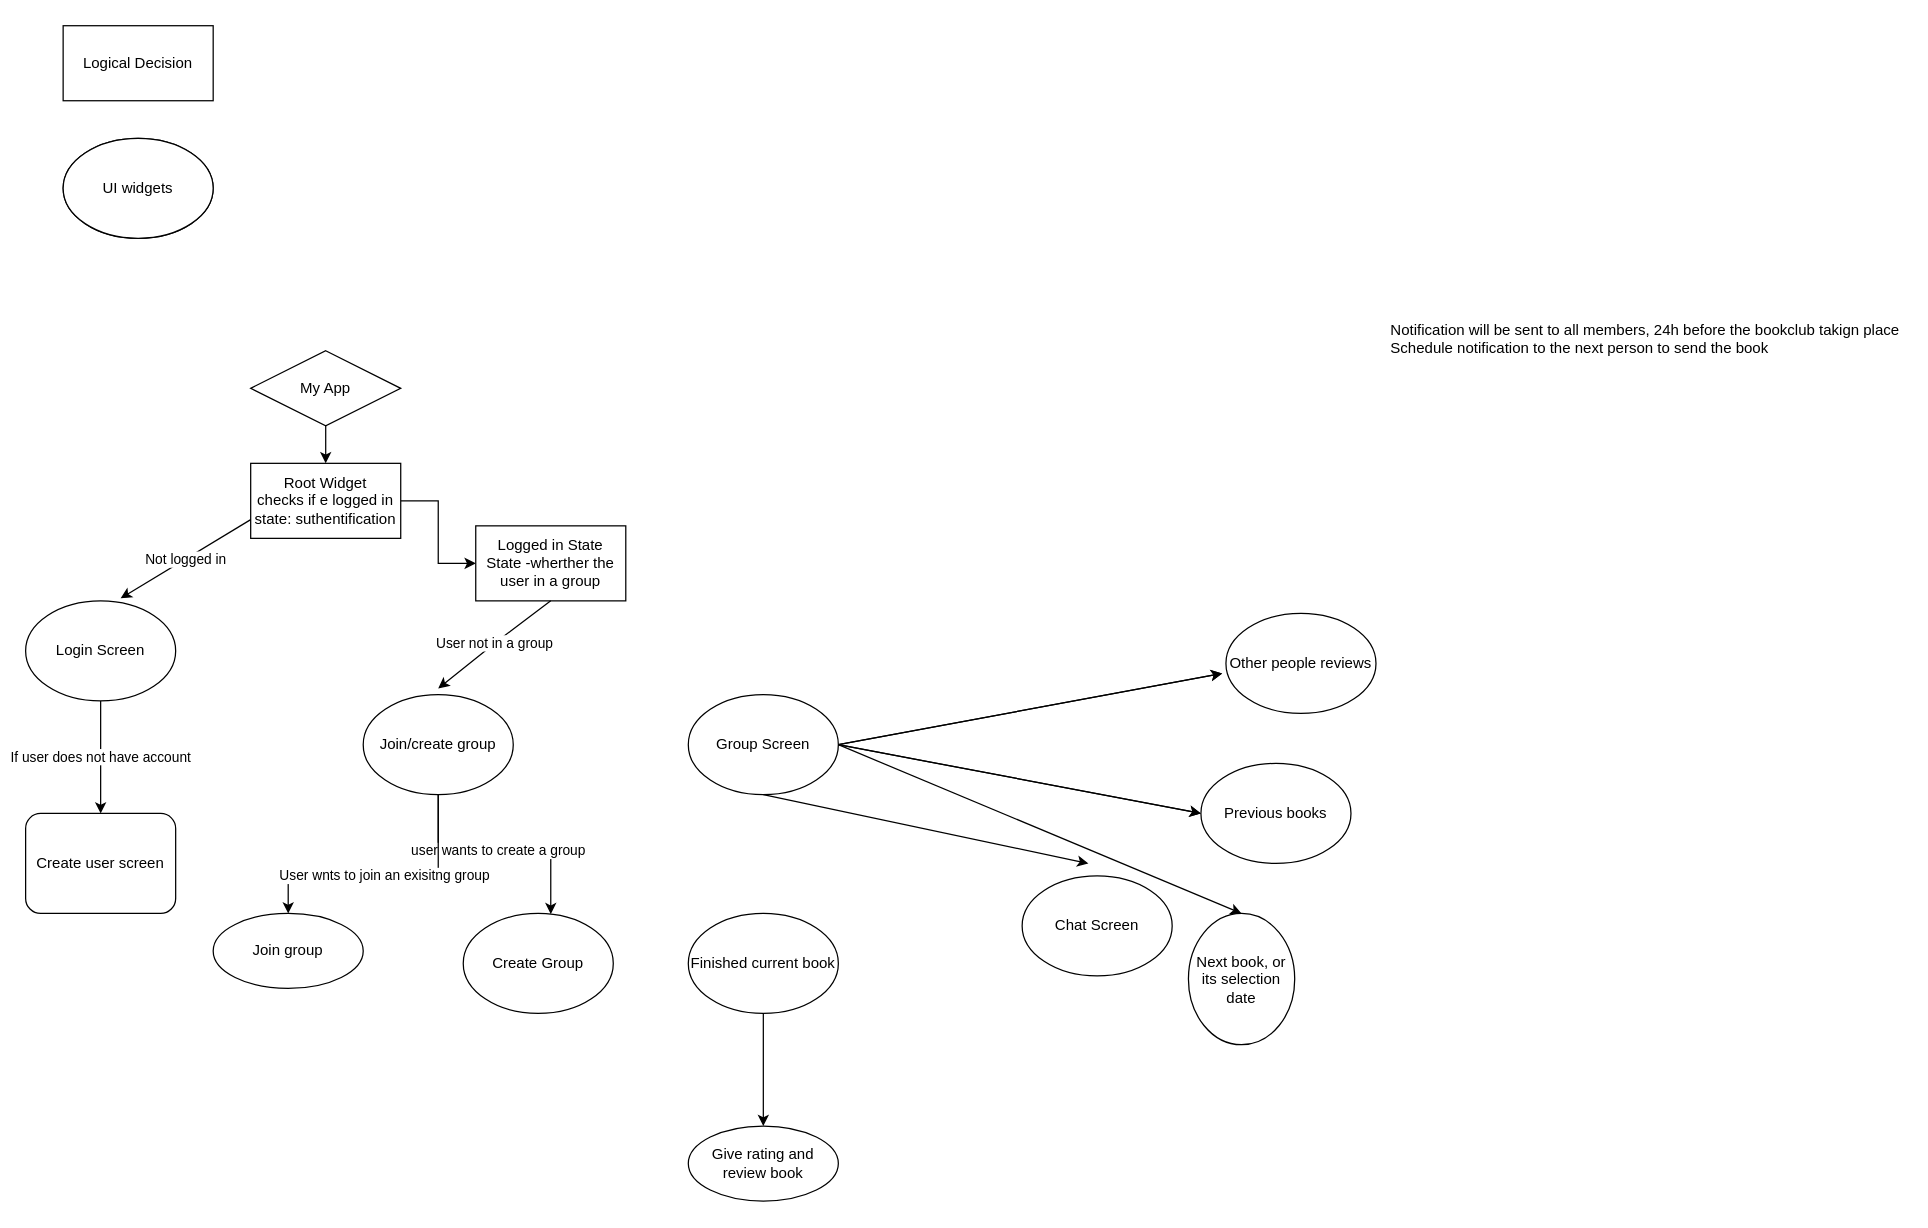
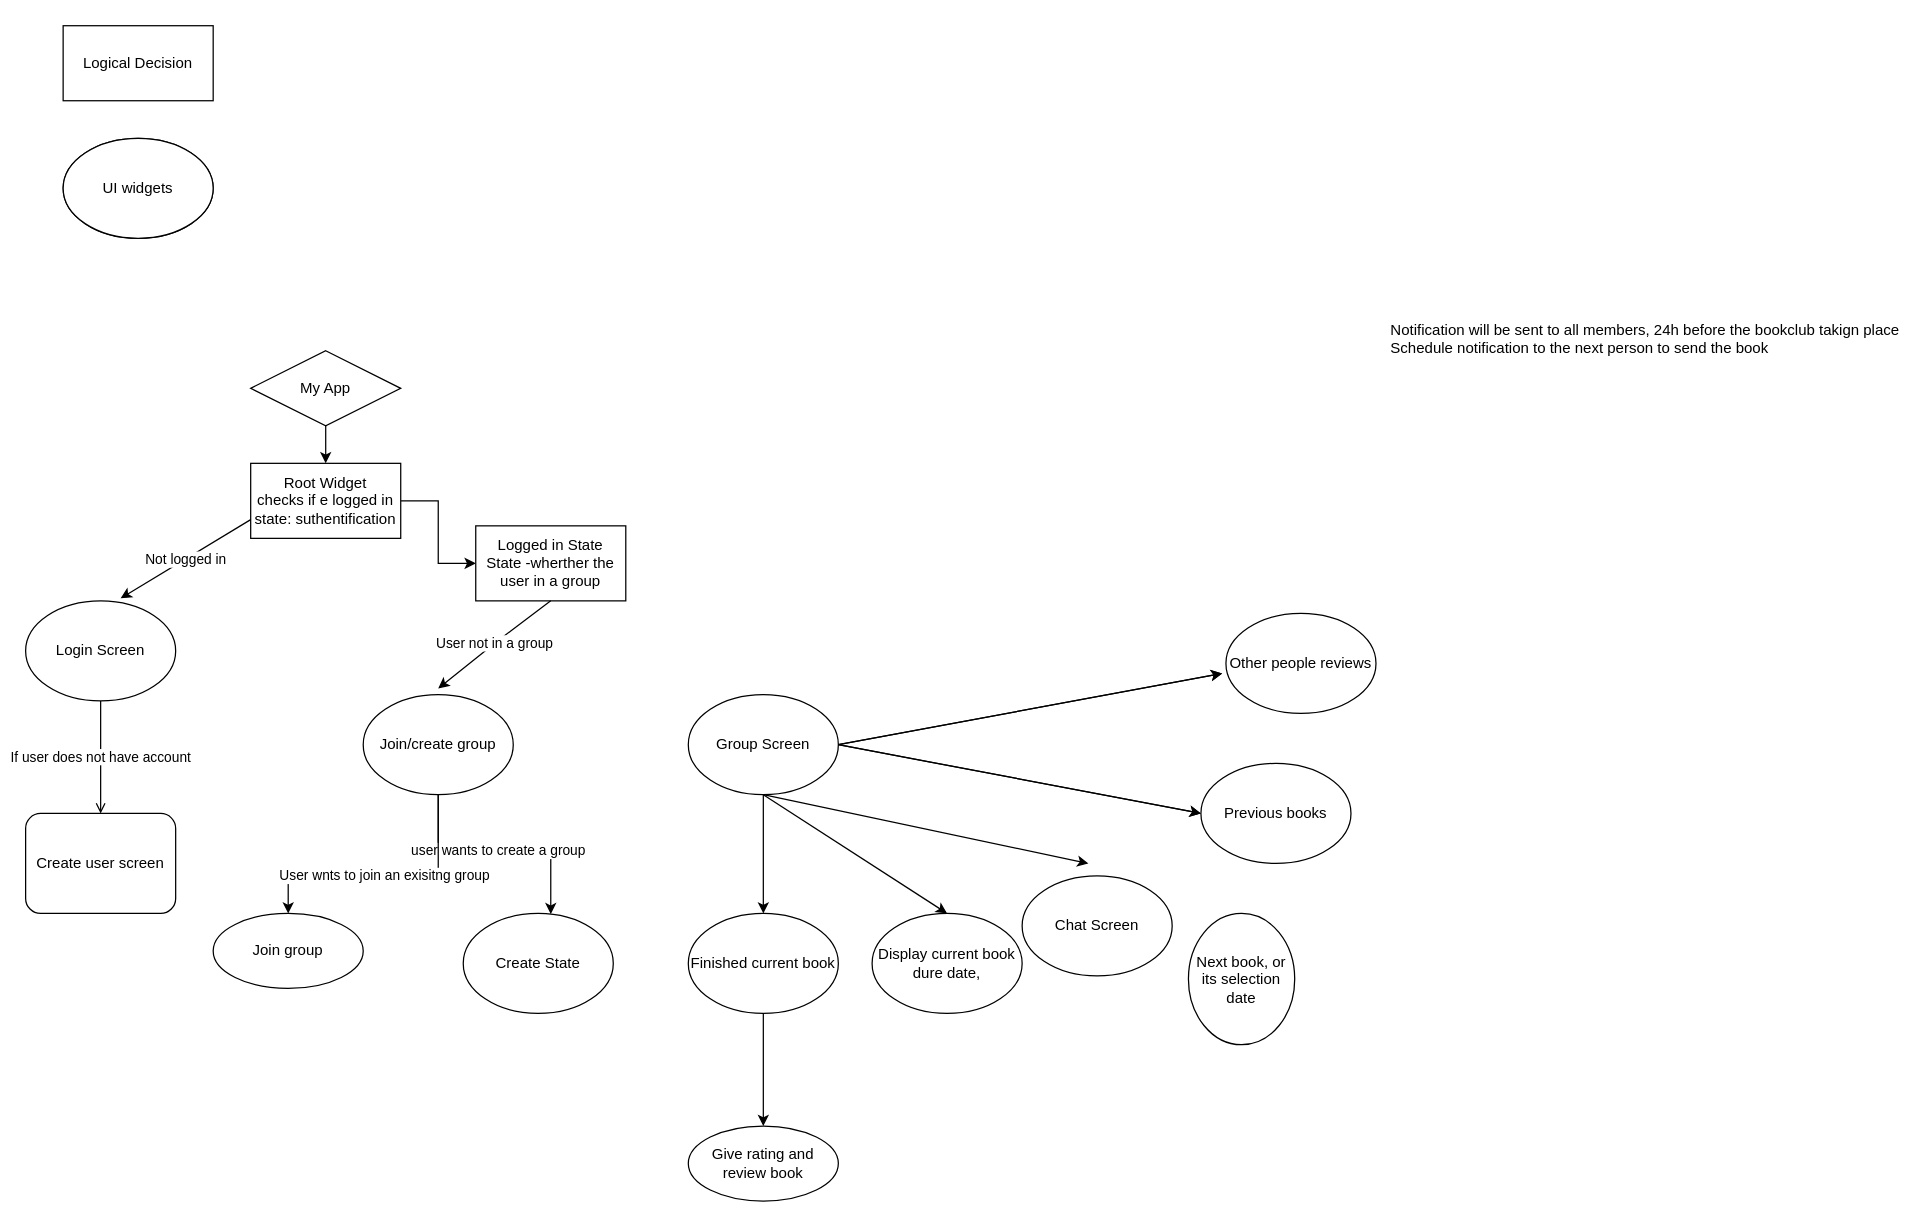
(101, 803) -> (101, 805)
(1040, 829) -> none
none -> (763, 851)
none -> (853, 853)
(538, 963) -> (538, 963)
none -> (947, 963)
